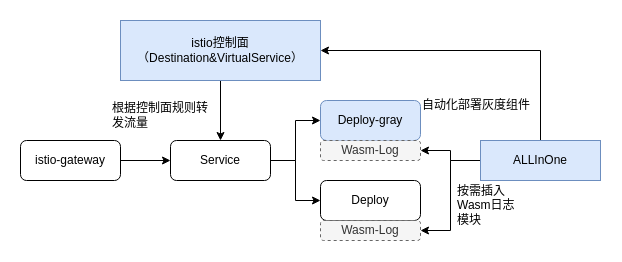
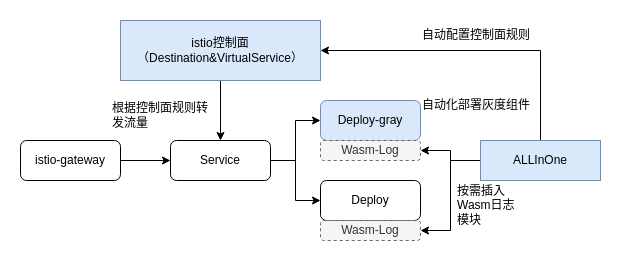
none -> (486, 36)
